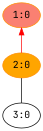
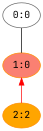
none -> (22, 15)
(22, 65) -> (22, 116)
(22, 116) -> none
